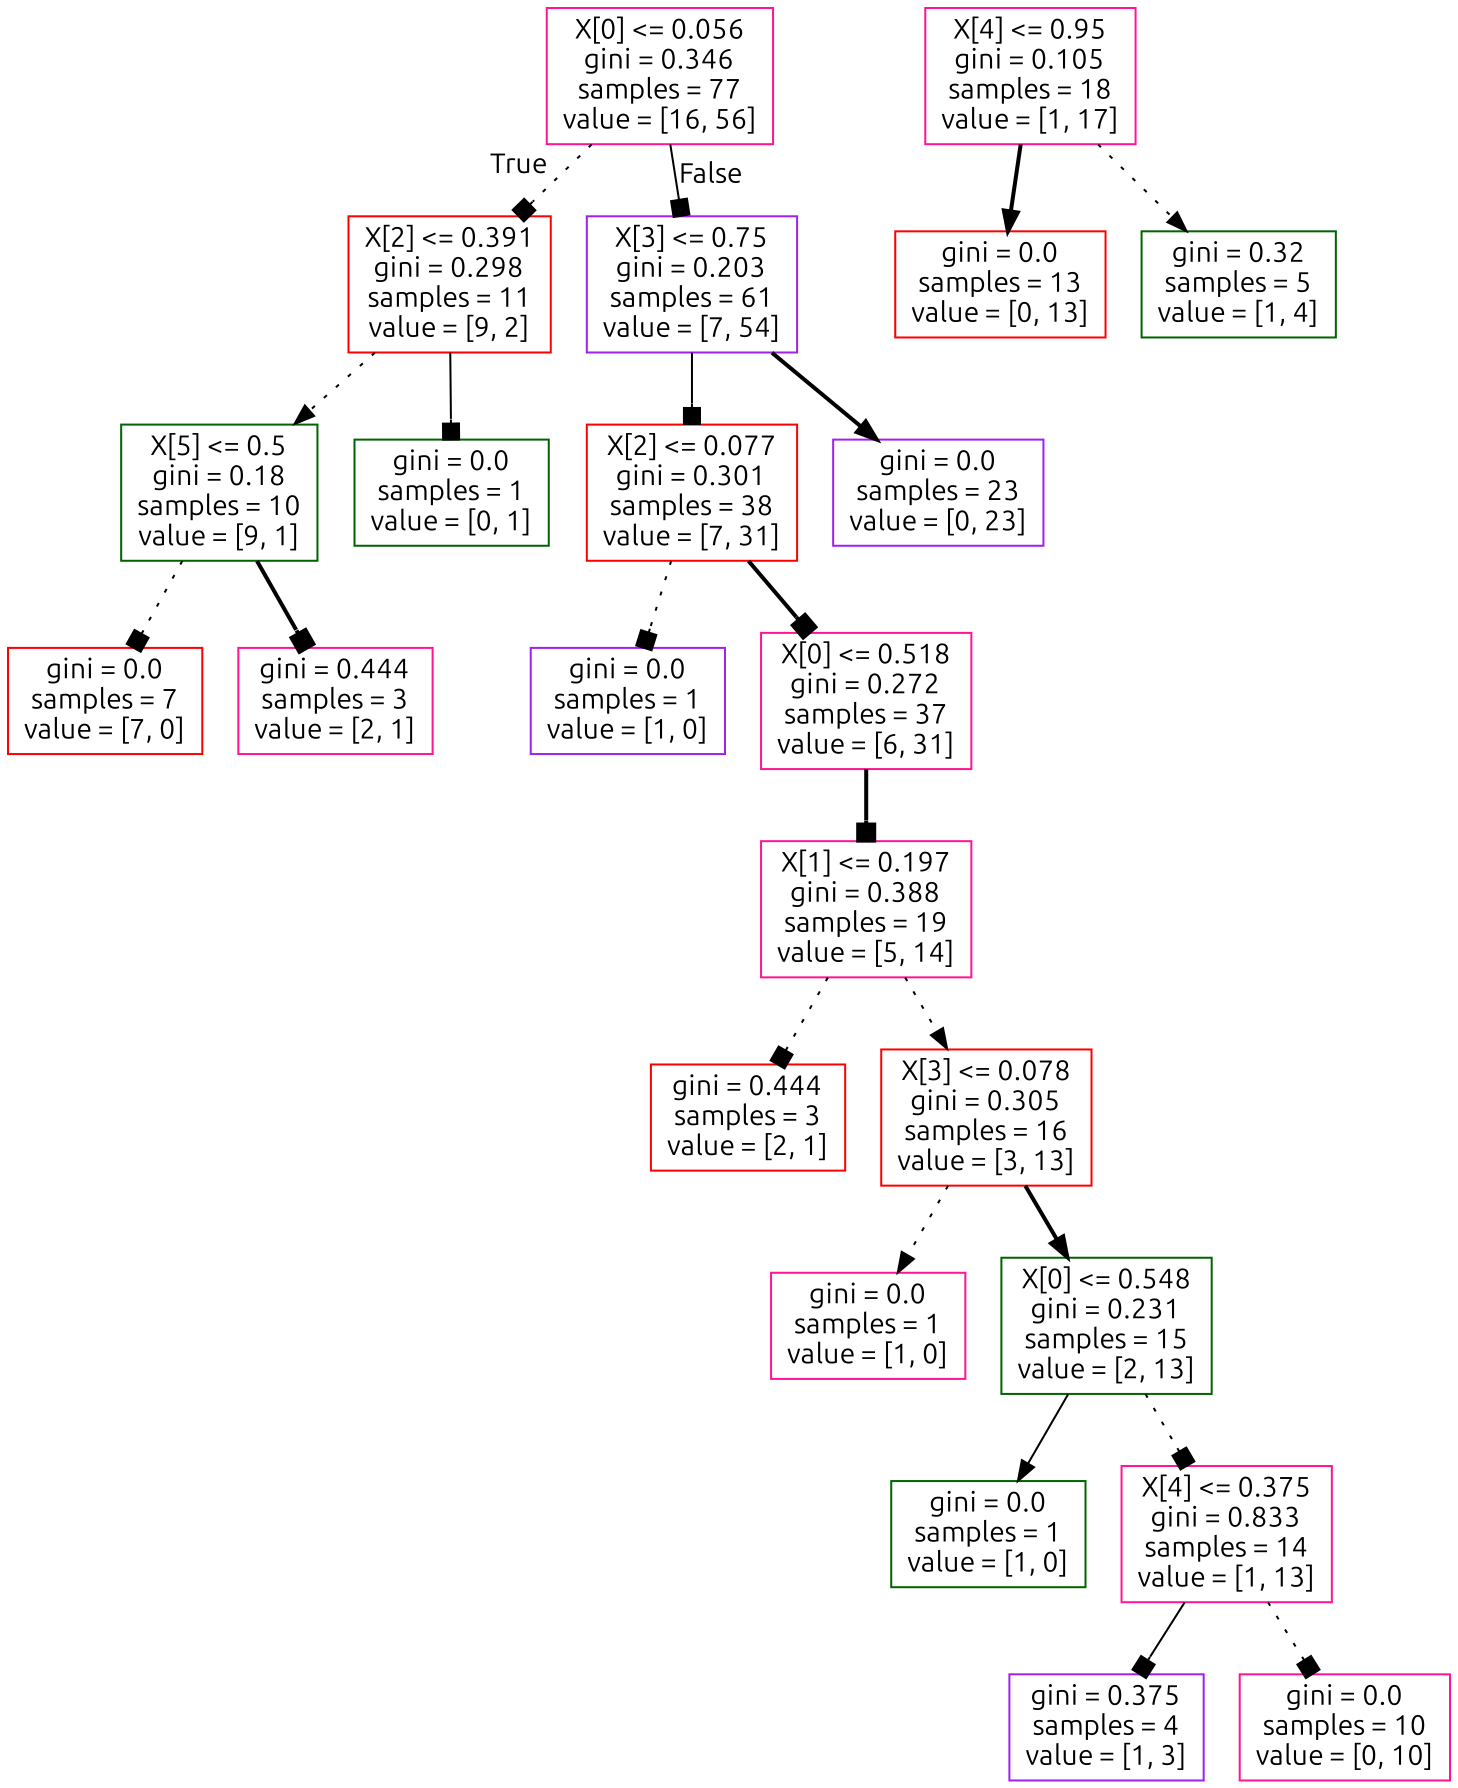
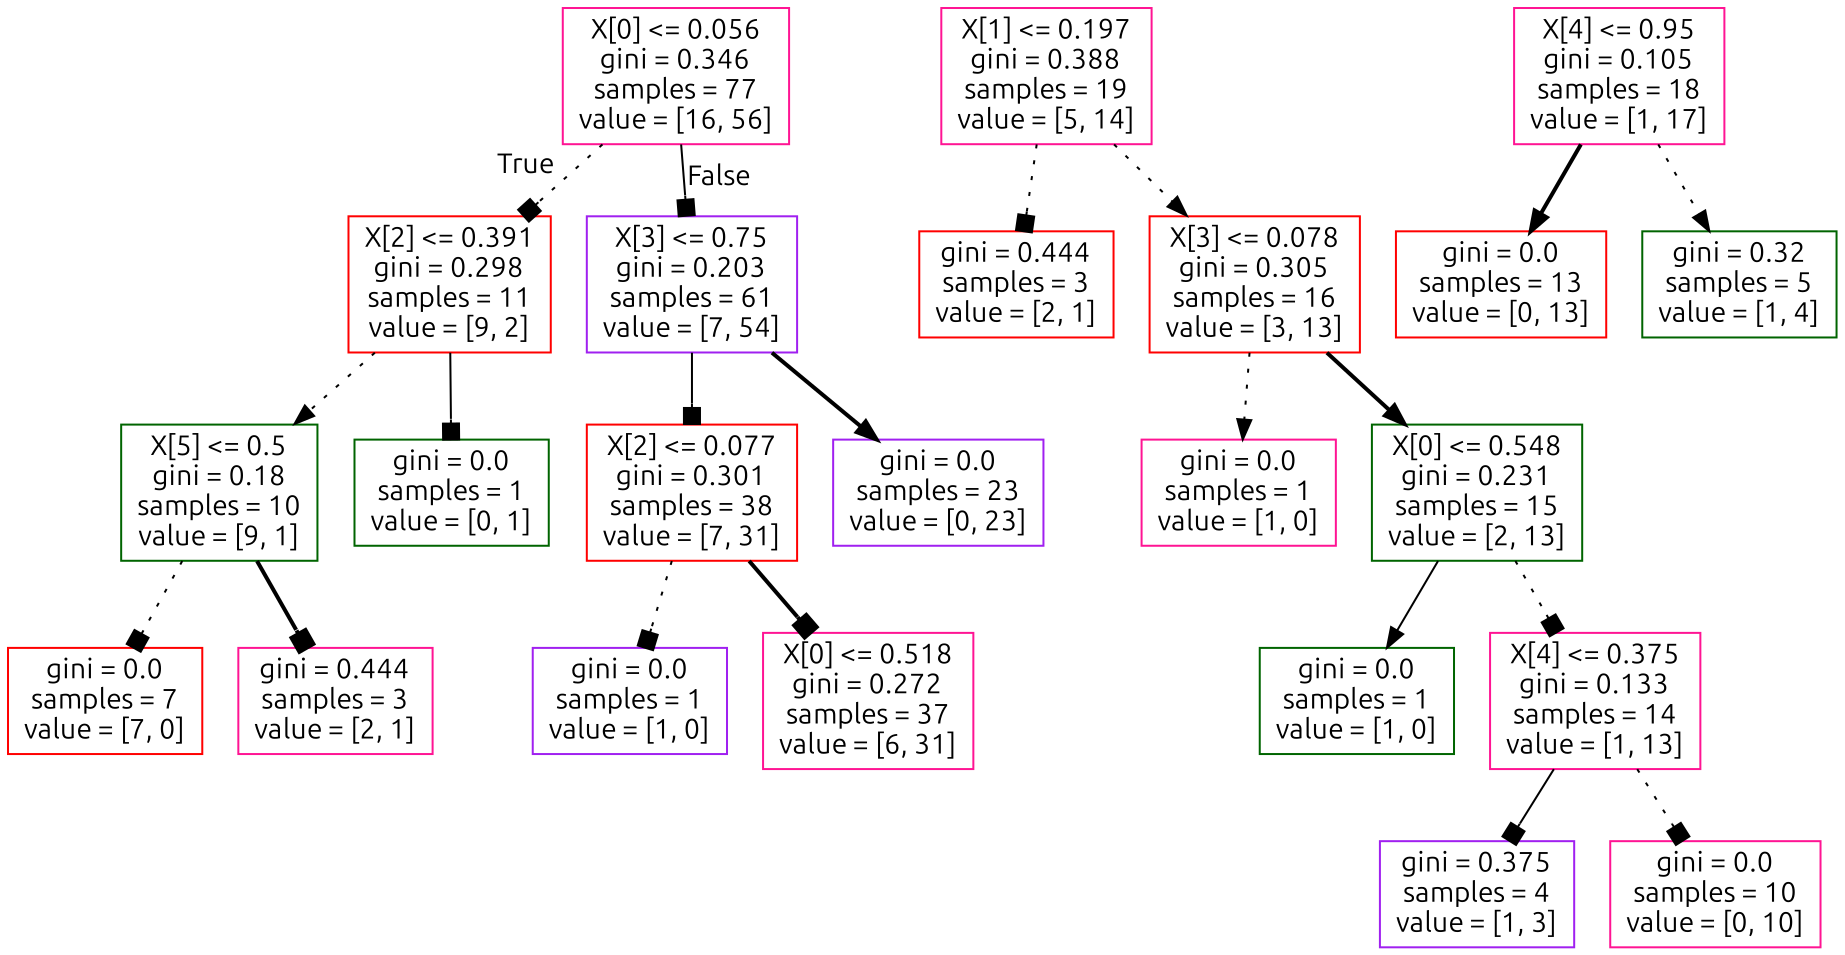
(866, 795) -> none
(1227, 1534) -> (1595, 701)
